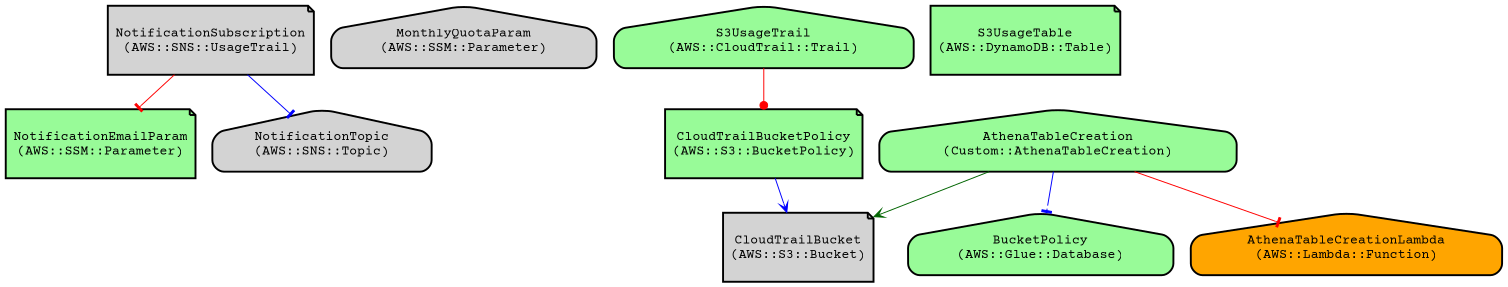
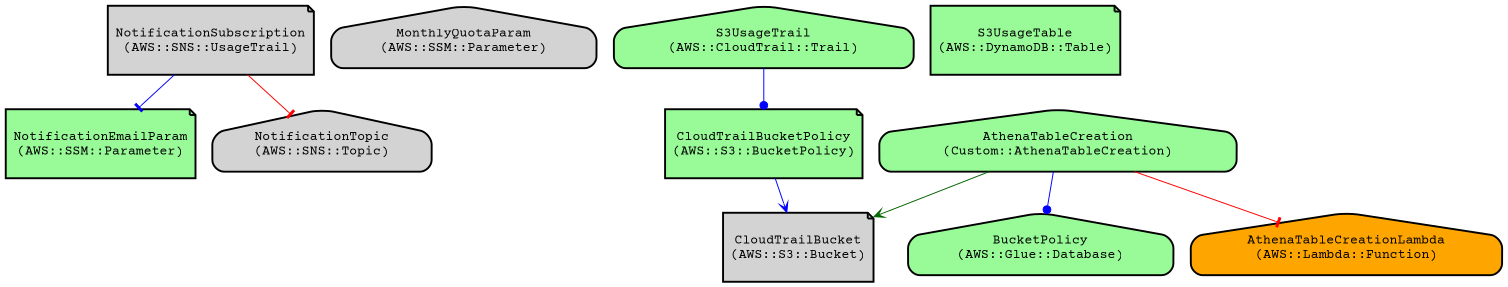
(764, 85) -> (764, 85)
(158, 90) -> (158, 90)
(268, 93) -> (268, 93)
(1051, 189) -> (1051, 189)
